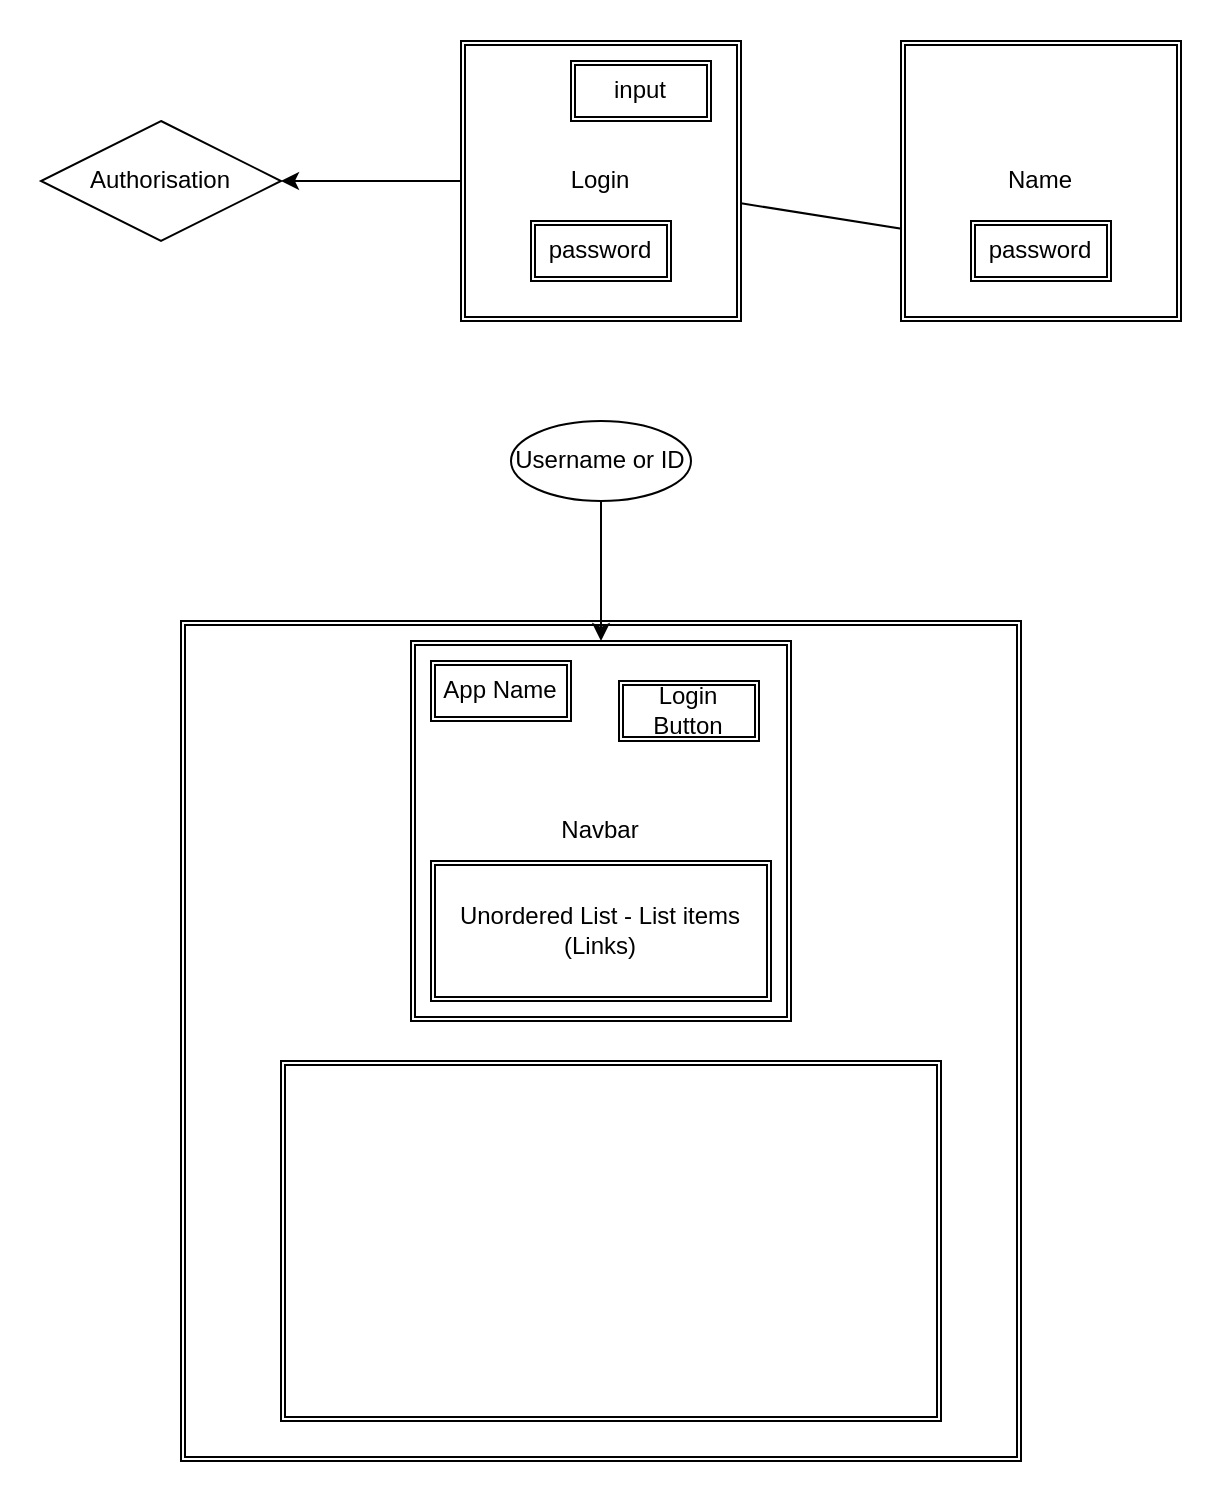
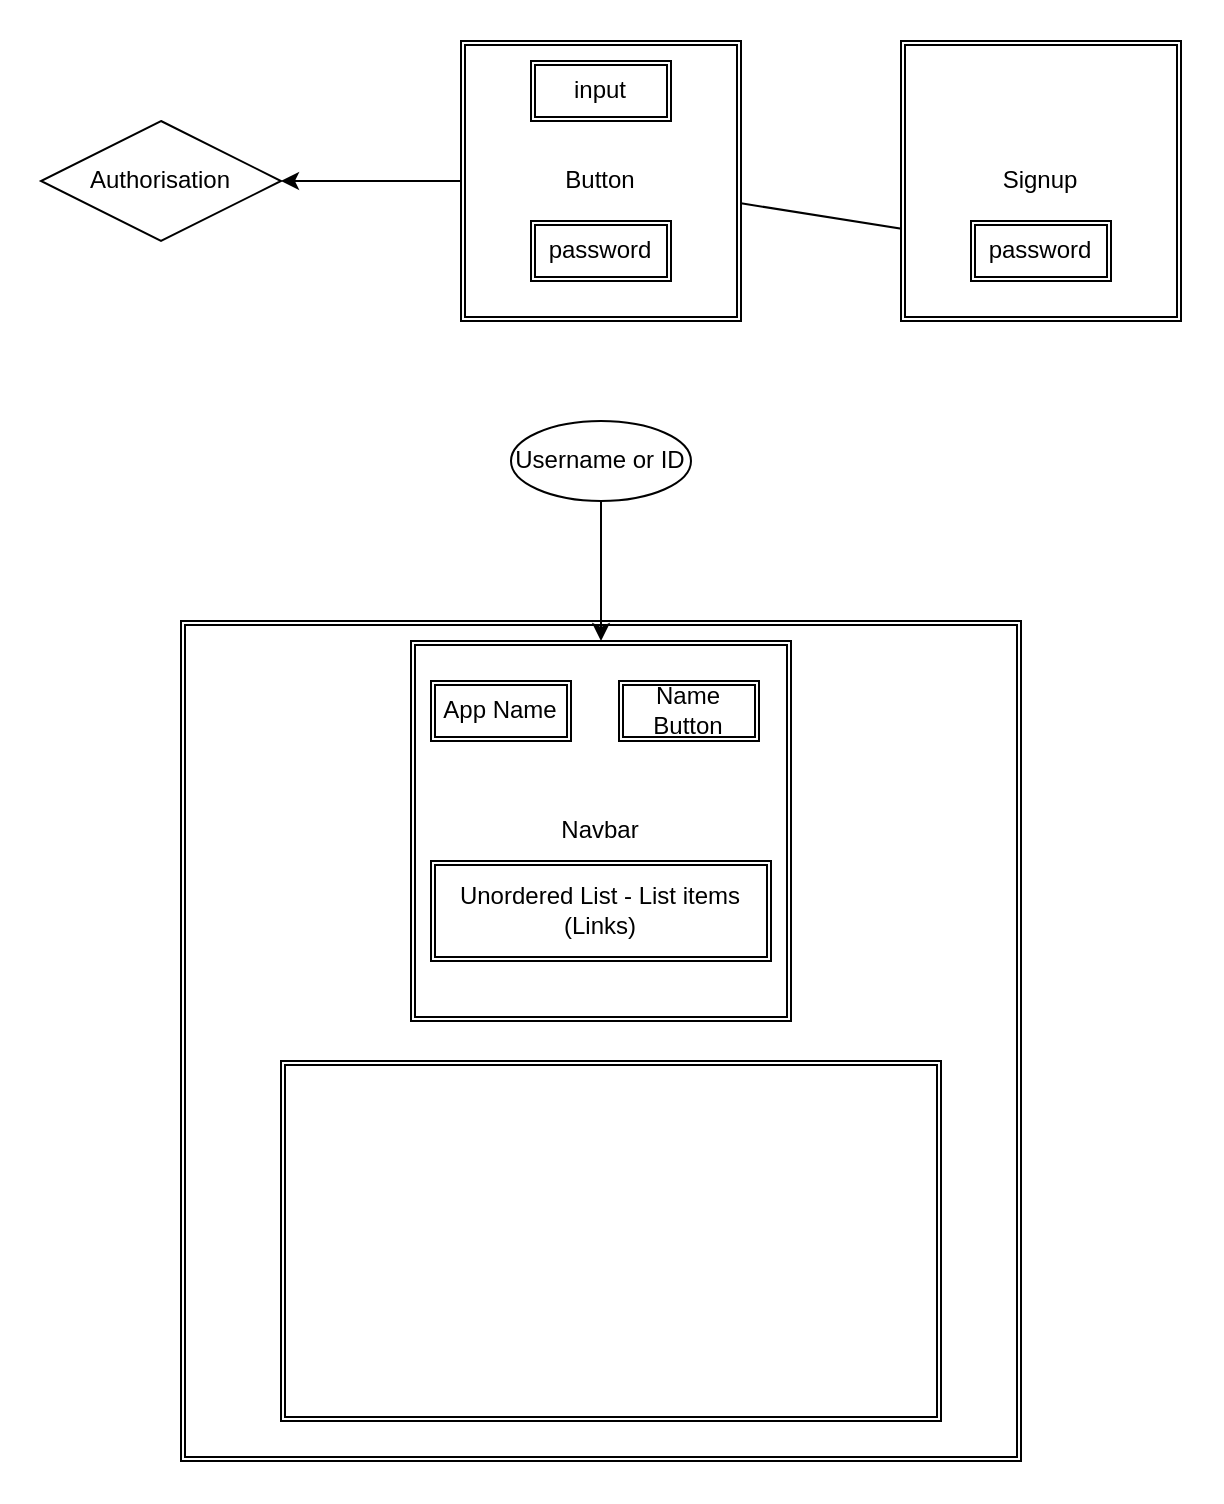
(641, 91) -> (601, 91)
(601, 181) -> (601, 181)
(1041, 181) -> (1041, 181)
(501, 691) -> (501, 711)
(689, 711) -> (689, 711)
(601, 931) -> (601, 911)
